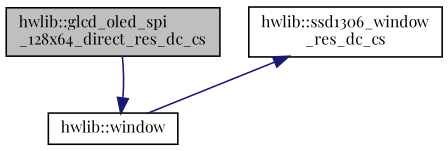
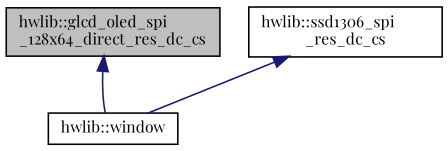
(345, 32) -> (345, 32)
(124, 77) -> (103, 93)
